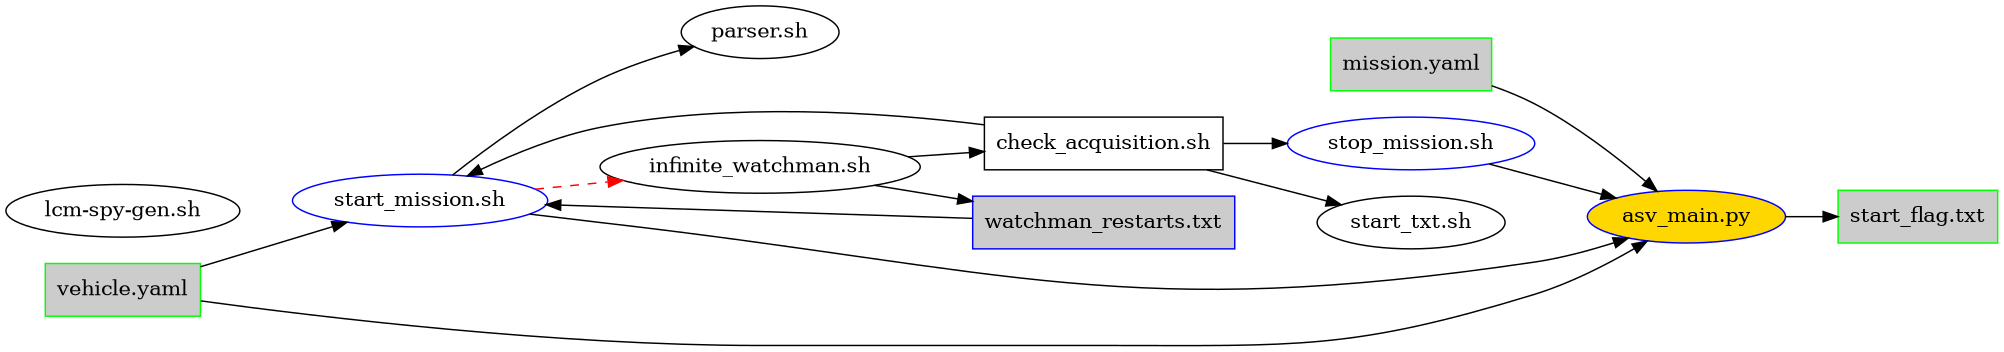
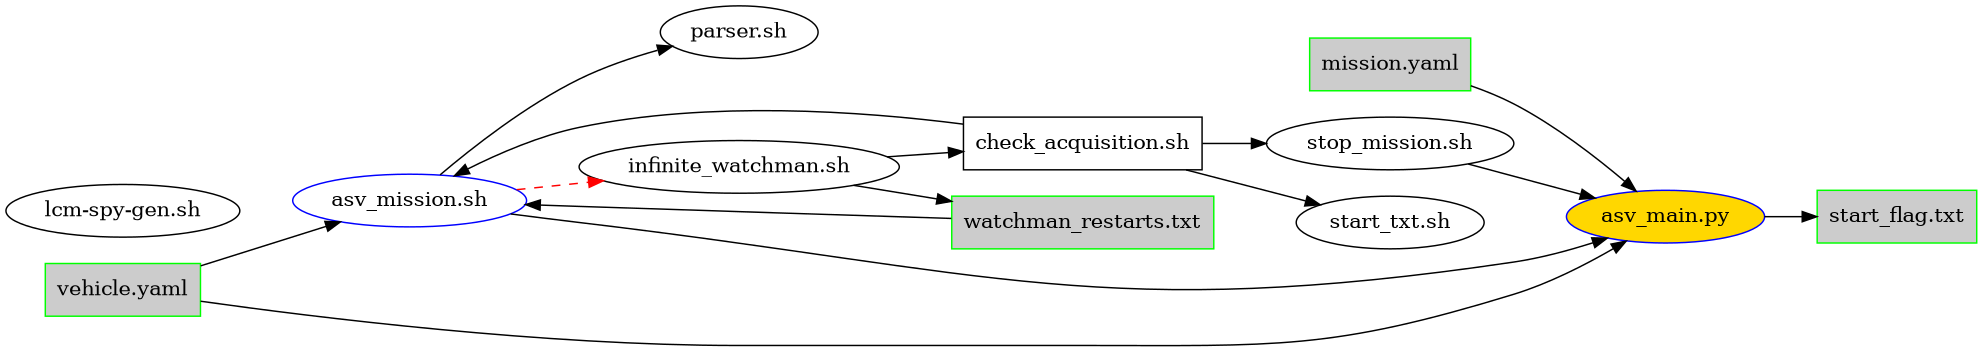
(1411, 143) -> (1390, 143)
(420, 201) -> (410, 201)
(1104, 223) -> (1083, 223)
